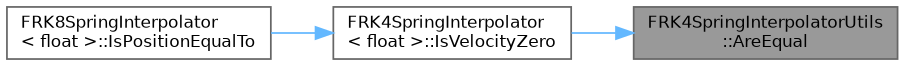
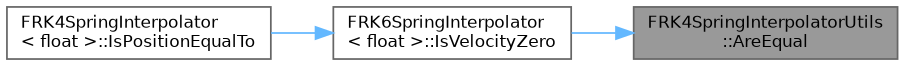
(139, 33) -> (139, 33)
(452, 33) -> (452, 33)
